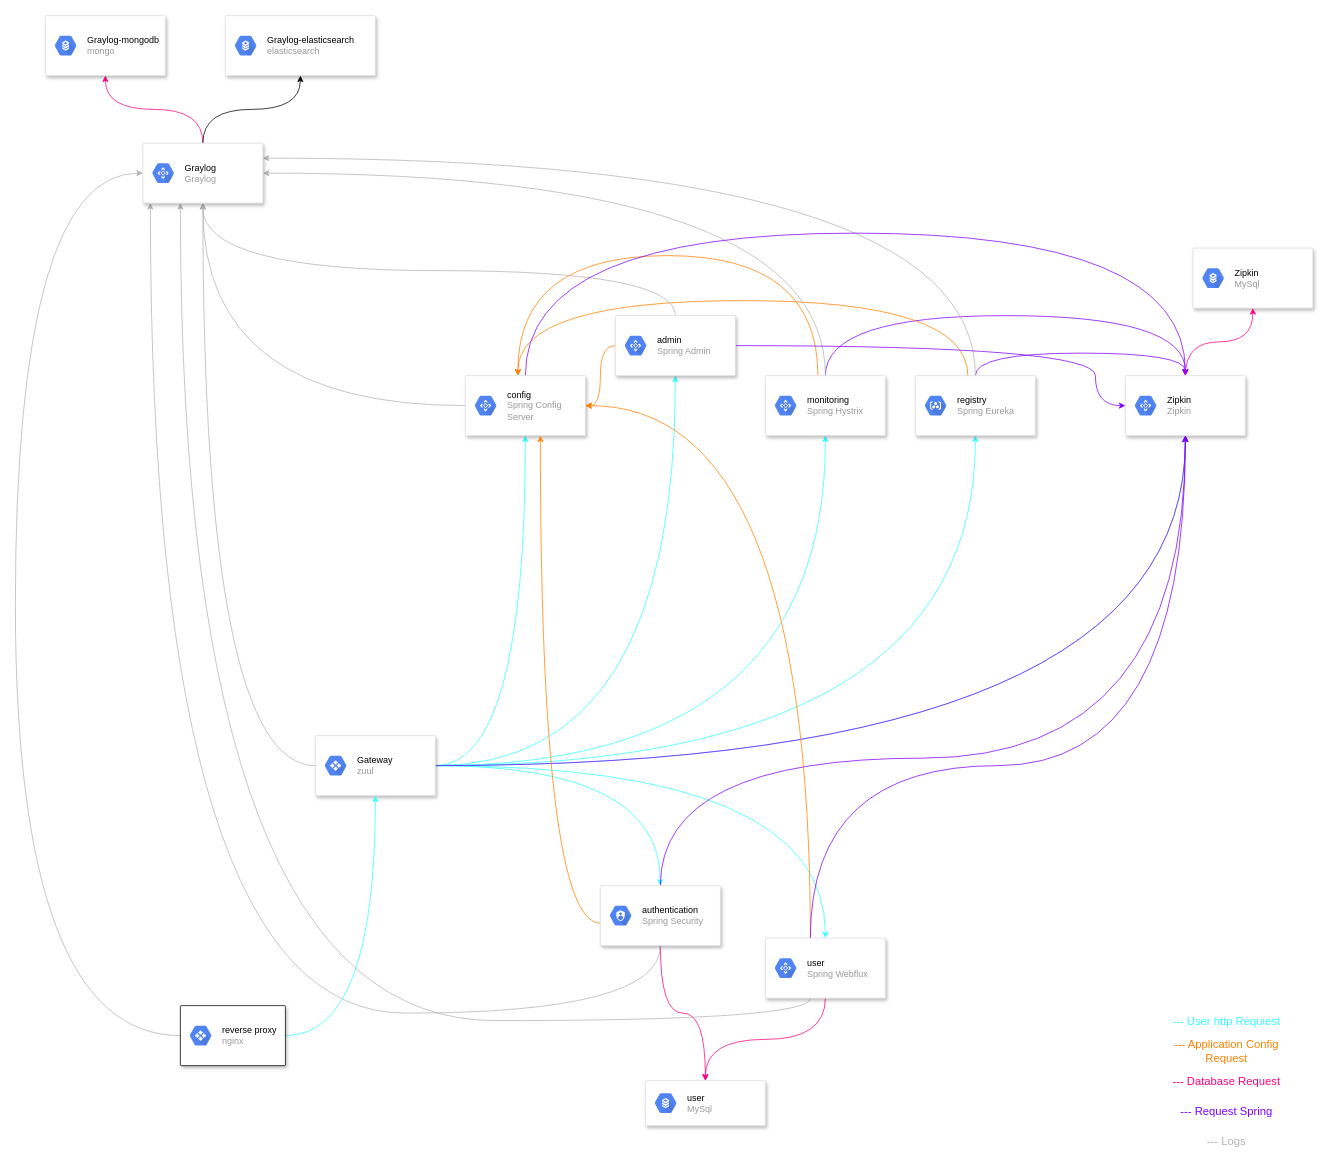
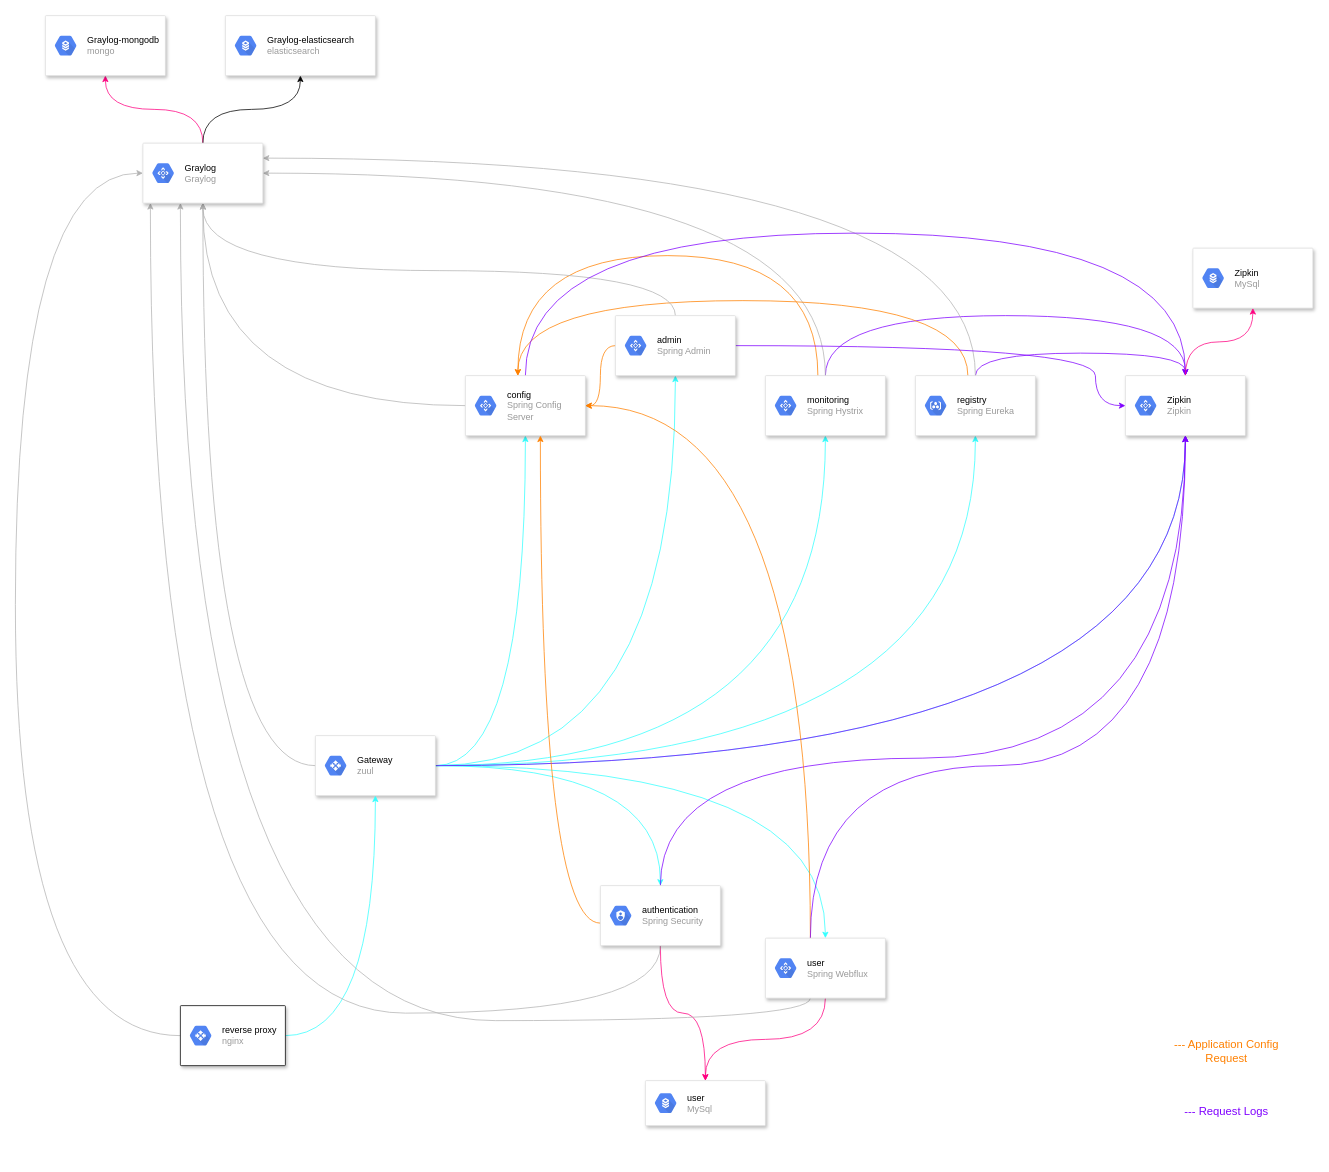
(1227, 1020) -> none
(1227, 1080) -> none
(1227, 1110) -> (1227, 1110)
(1227, 1140) -> none
